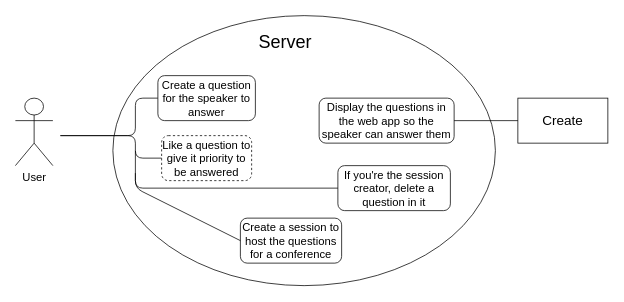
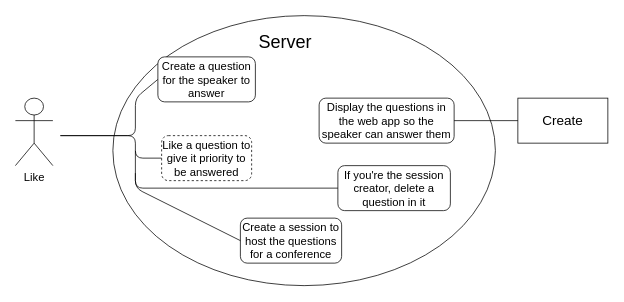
(207, 98) -> (207, 79)
(35, 176) -> (35, 176)
